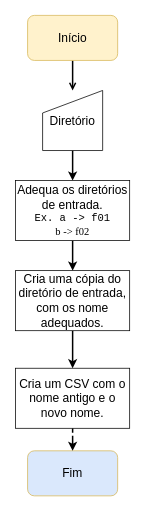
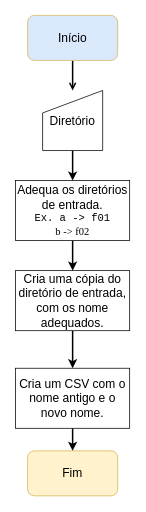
(72, 38) -> (72, 38)
(72, 434) -> (72, 434)
(72, 473) -> (72, 473)
